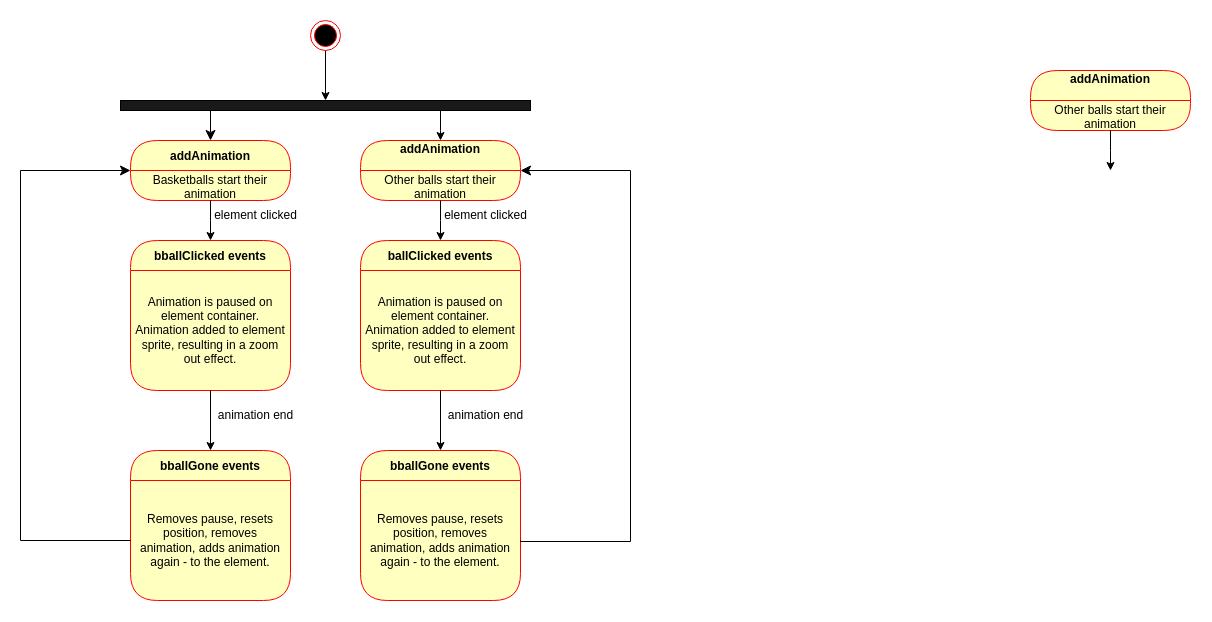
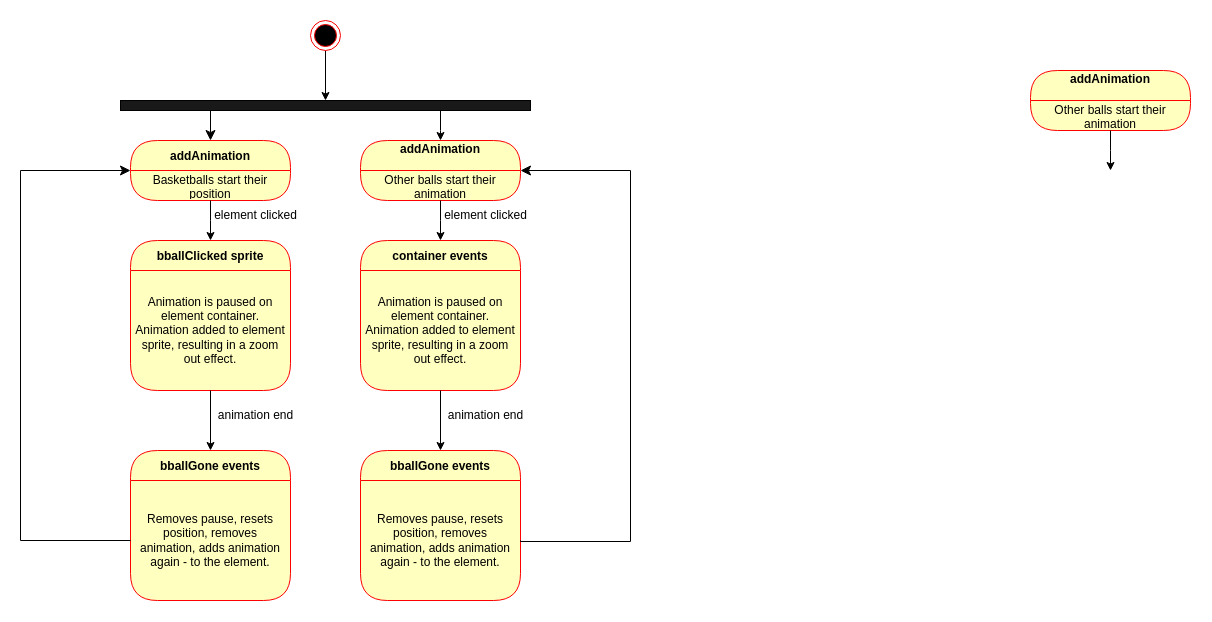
(211, 186) -> (211, 186)
(210, 256) -> (210, 256)
(440, 256) -> (440, 256)
